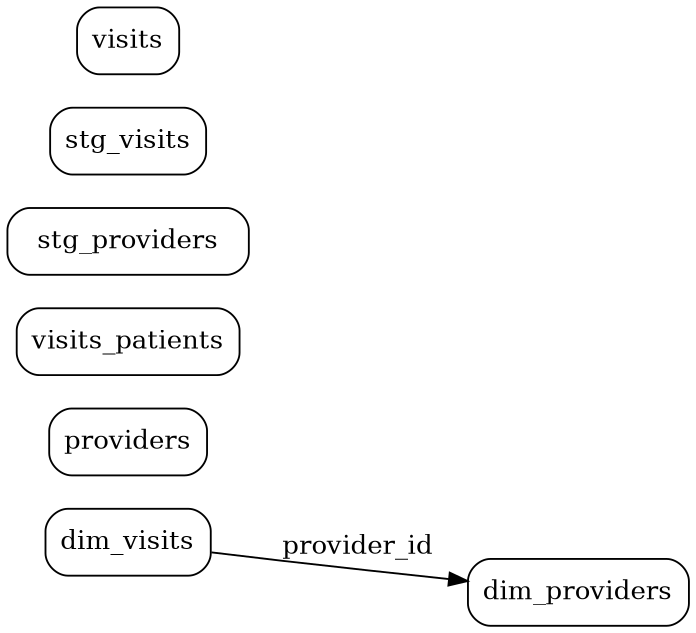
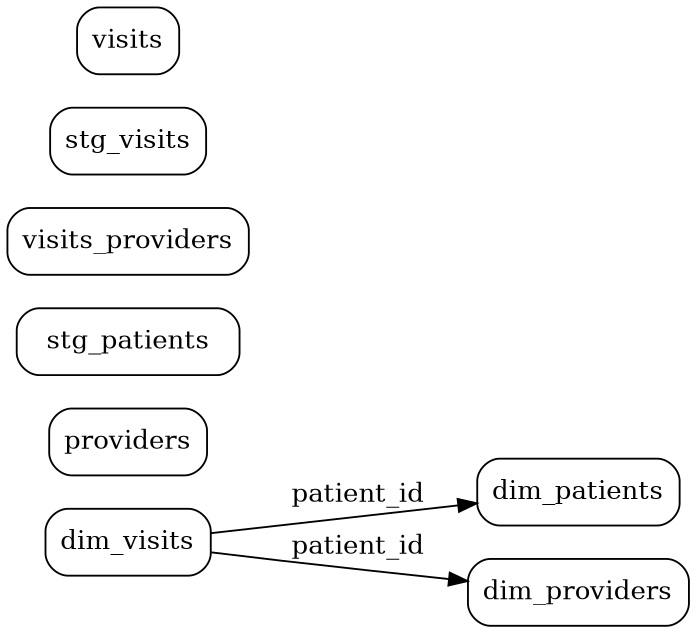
(128, 241) -> (128, 241)
(128, 342) -> (128, 342)
none -> (578, 492)
(358, 547) -> (358, 547)
